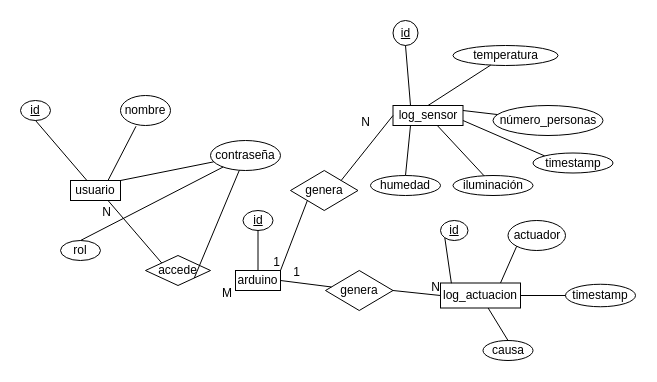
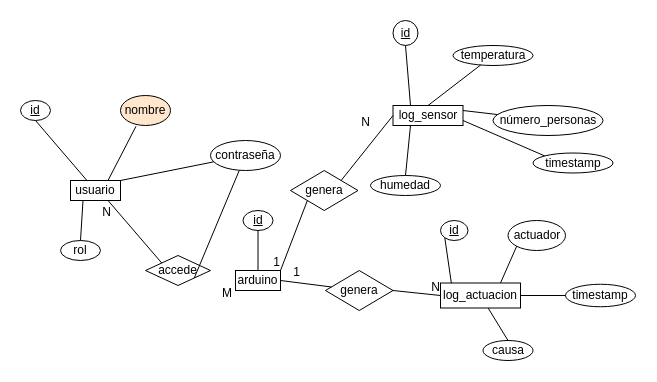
(506, 56) -> (493, 56)
(146, 111) -> (146, 111)
(461, 151) -> none
(493, 186) -> none
(152, 204) -> (82, 221)
